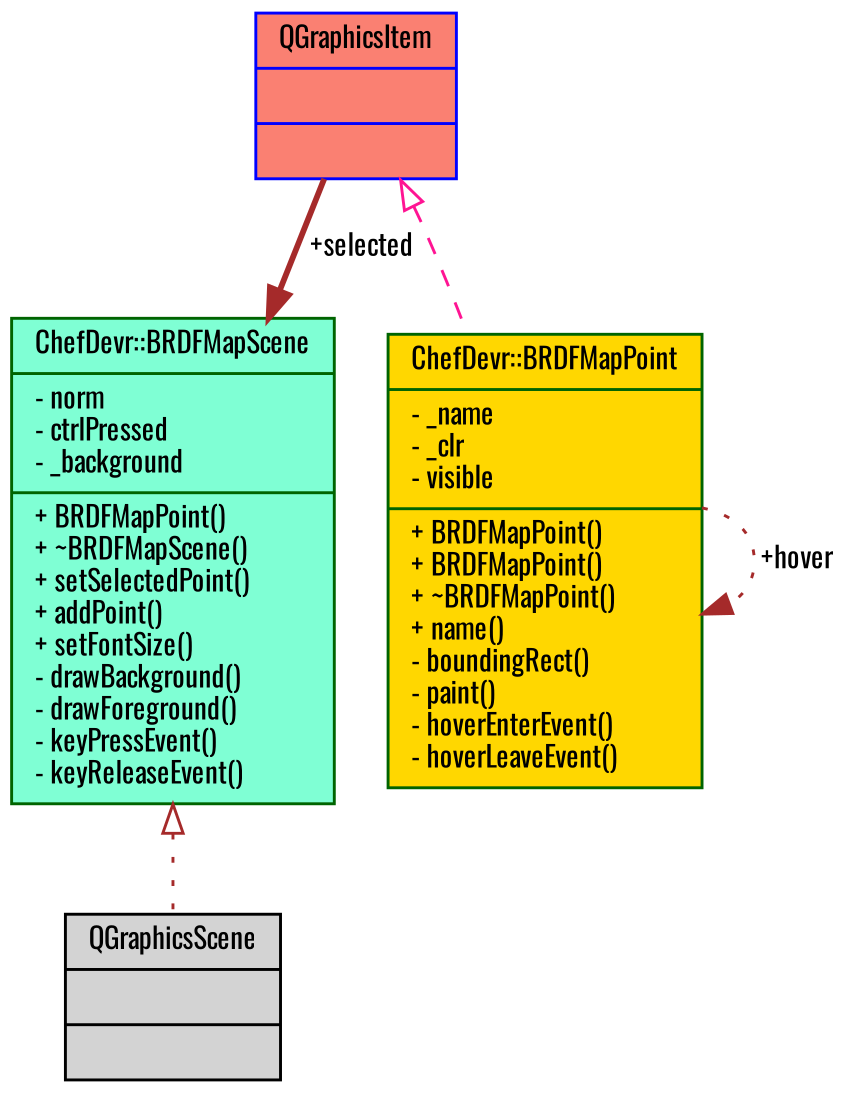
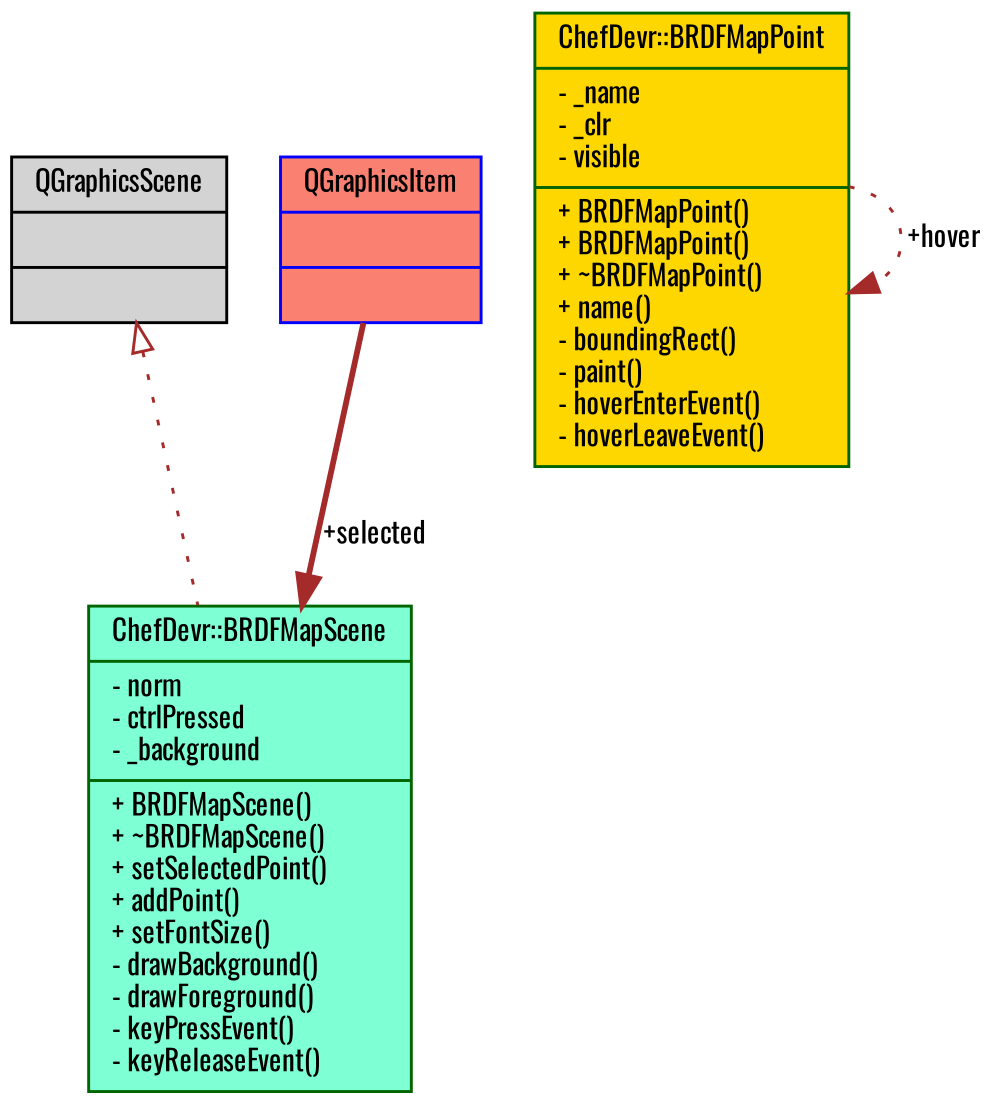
(442, 270) -> none
(131, 519) -> (212, 807)
(173, 874) -> (170, 478)
